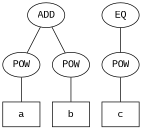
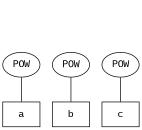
(46, 15) -> none
(121, 15) -> none
